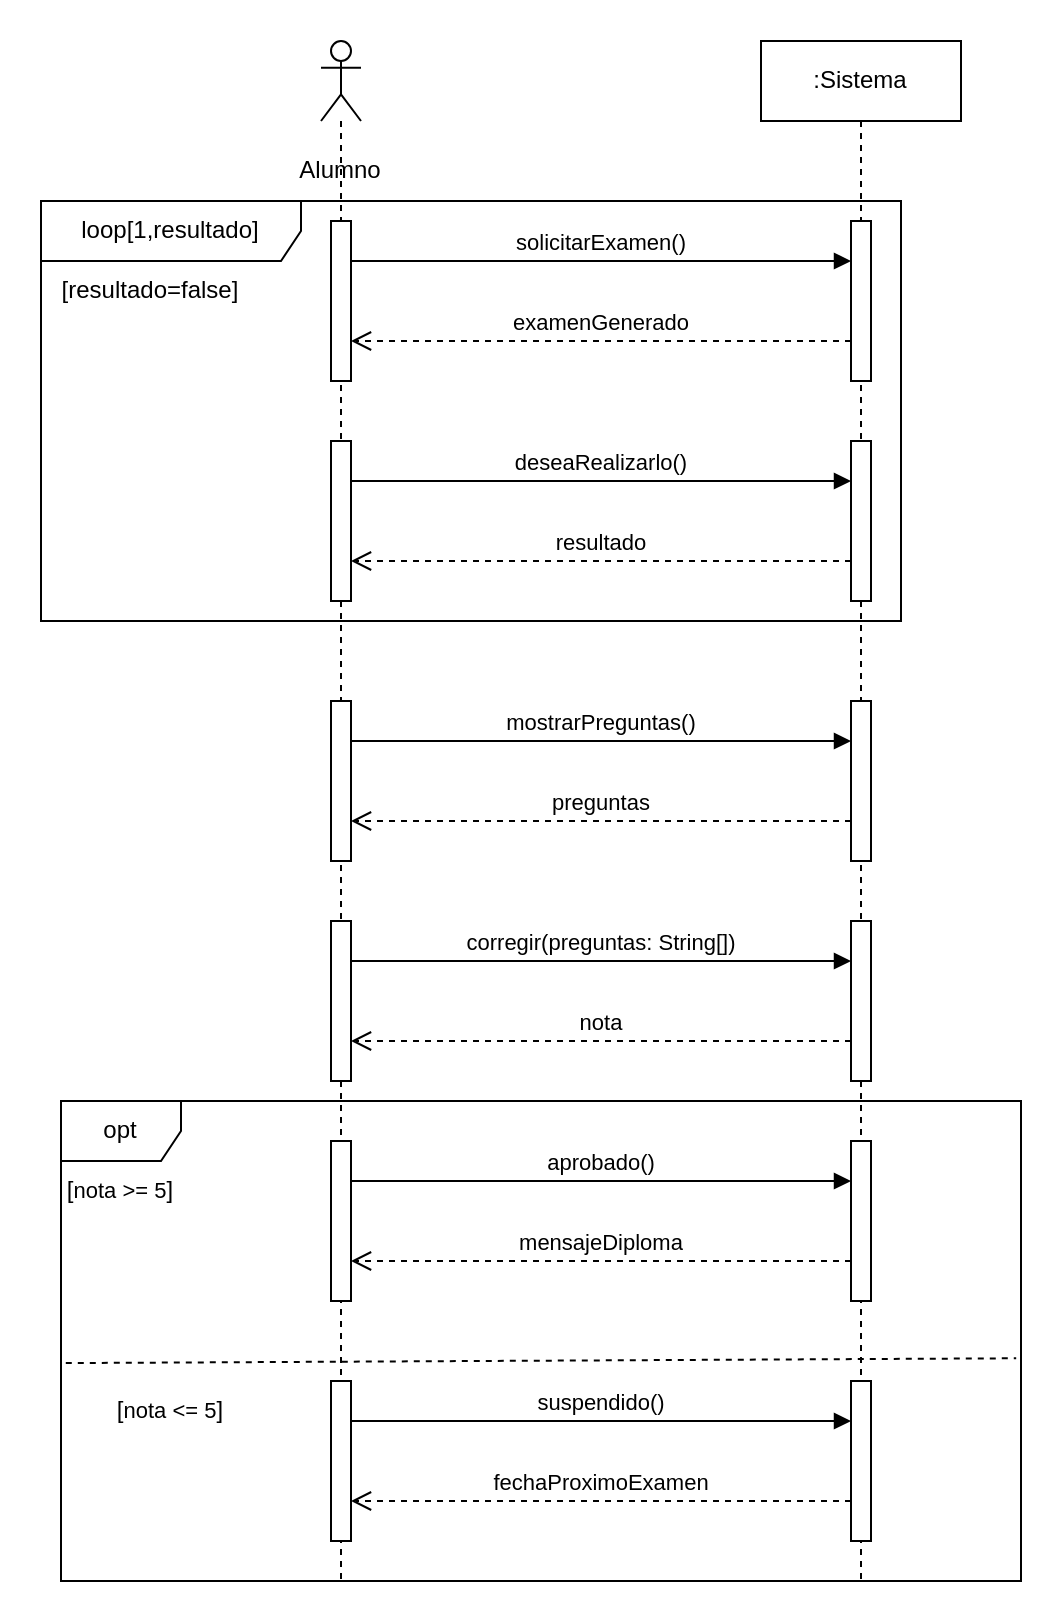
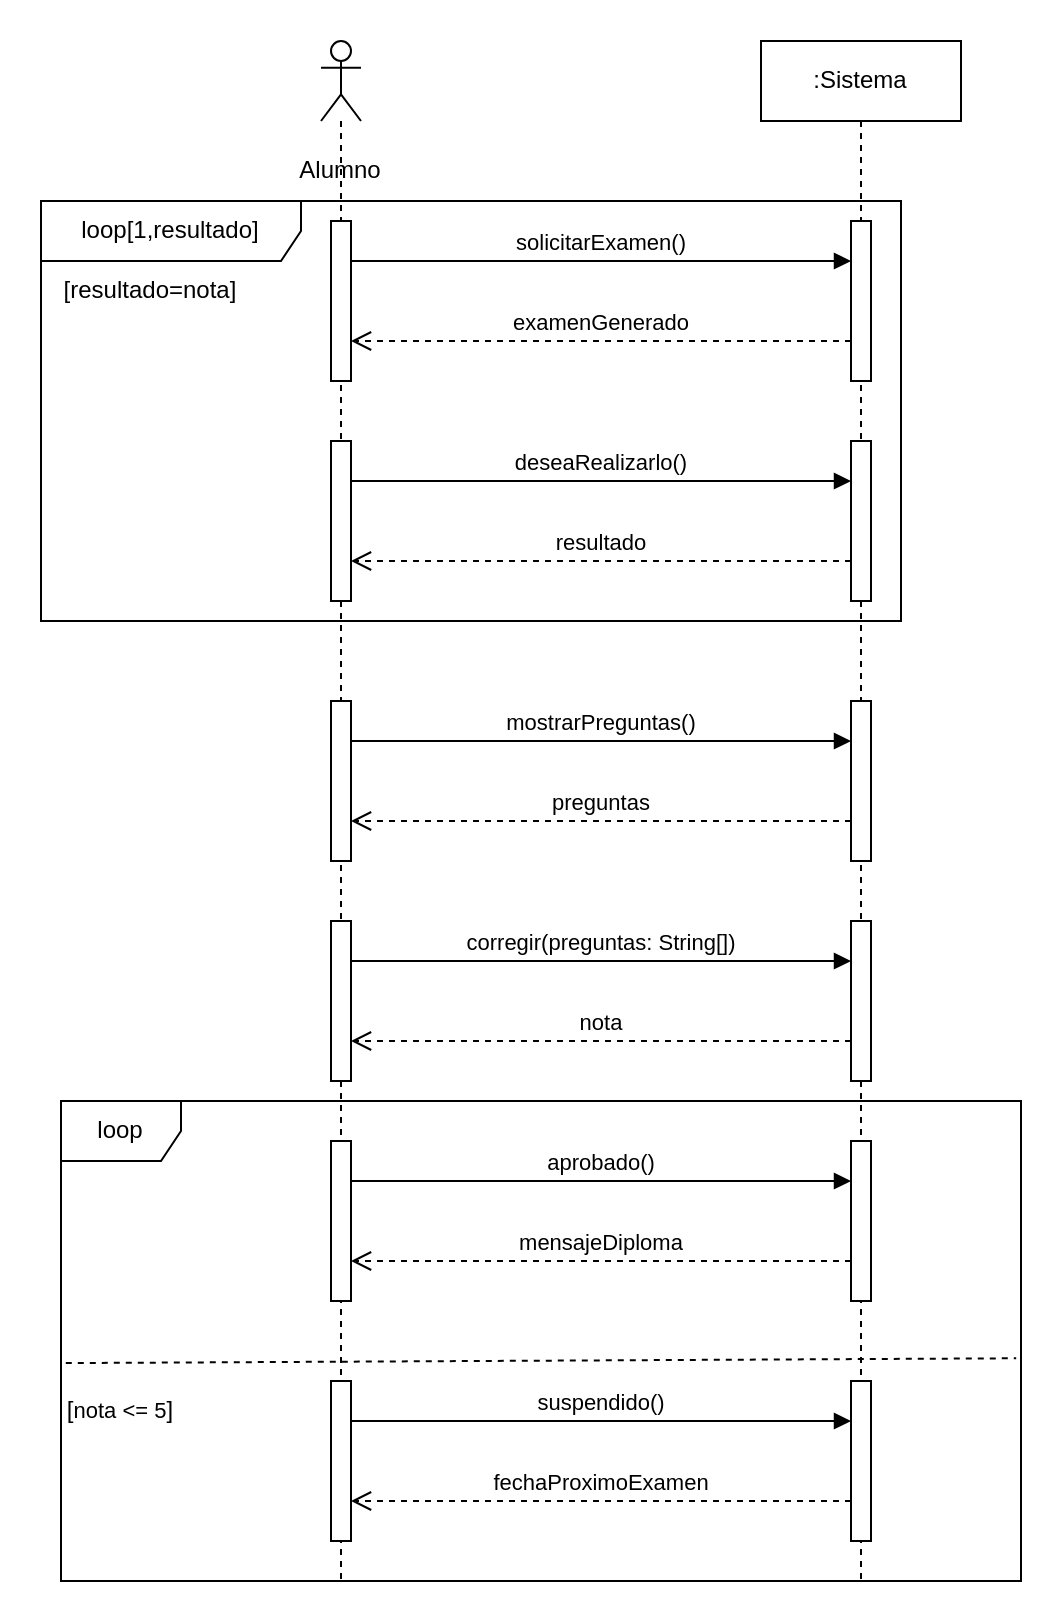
(151, 291) -> (151, 291)
(121, 1131) -> (121, 1131)
(121, 1191) -> none
(171, 1411) -> (121, 1411)
